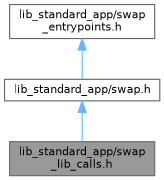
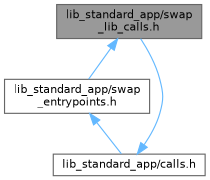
none -> (100, 64)
(82, 90) -> (129, 165)
